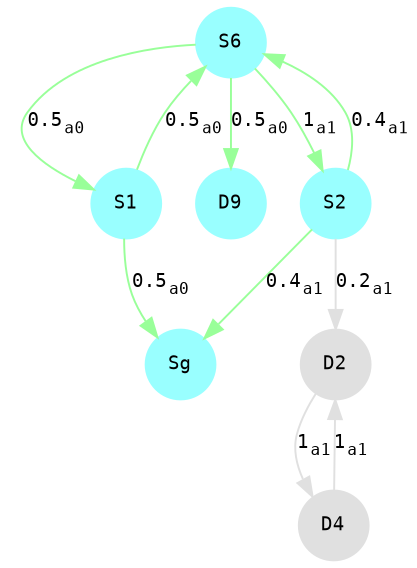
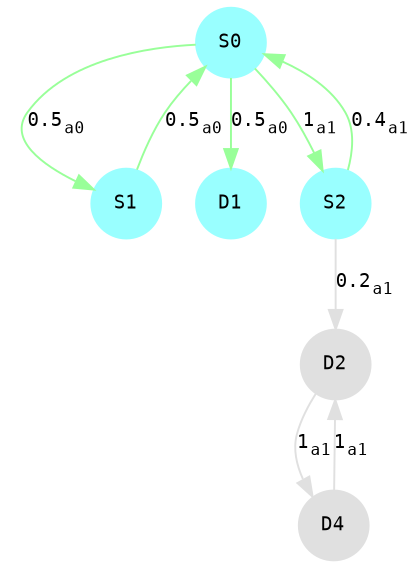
(231, 43) -> (231, 43)
(231, 204) -> (231, 204)
(181, 365) -> none
